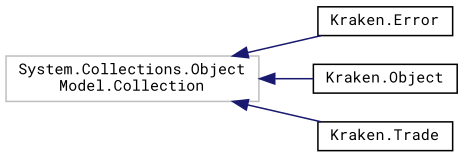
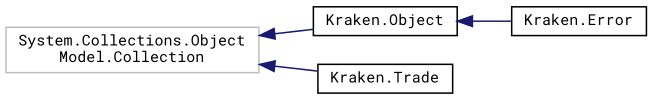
(284, 44) -> (492, 21)
